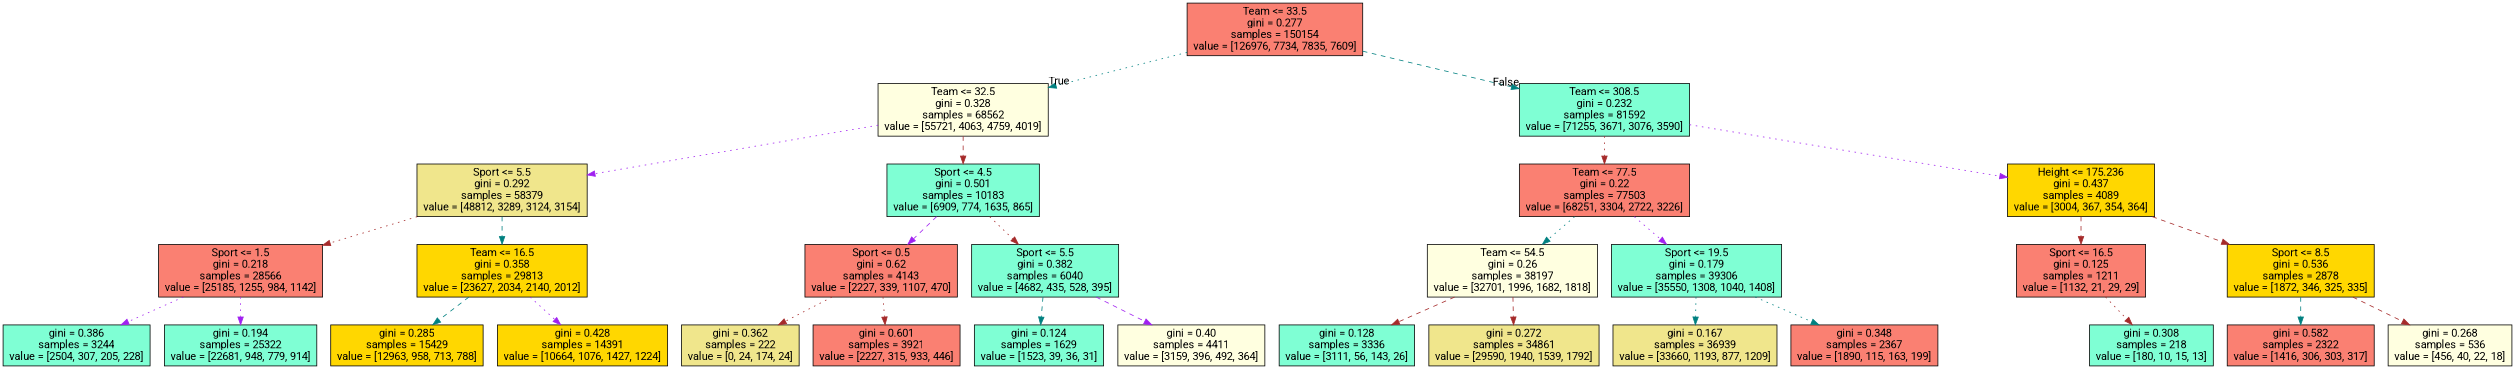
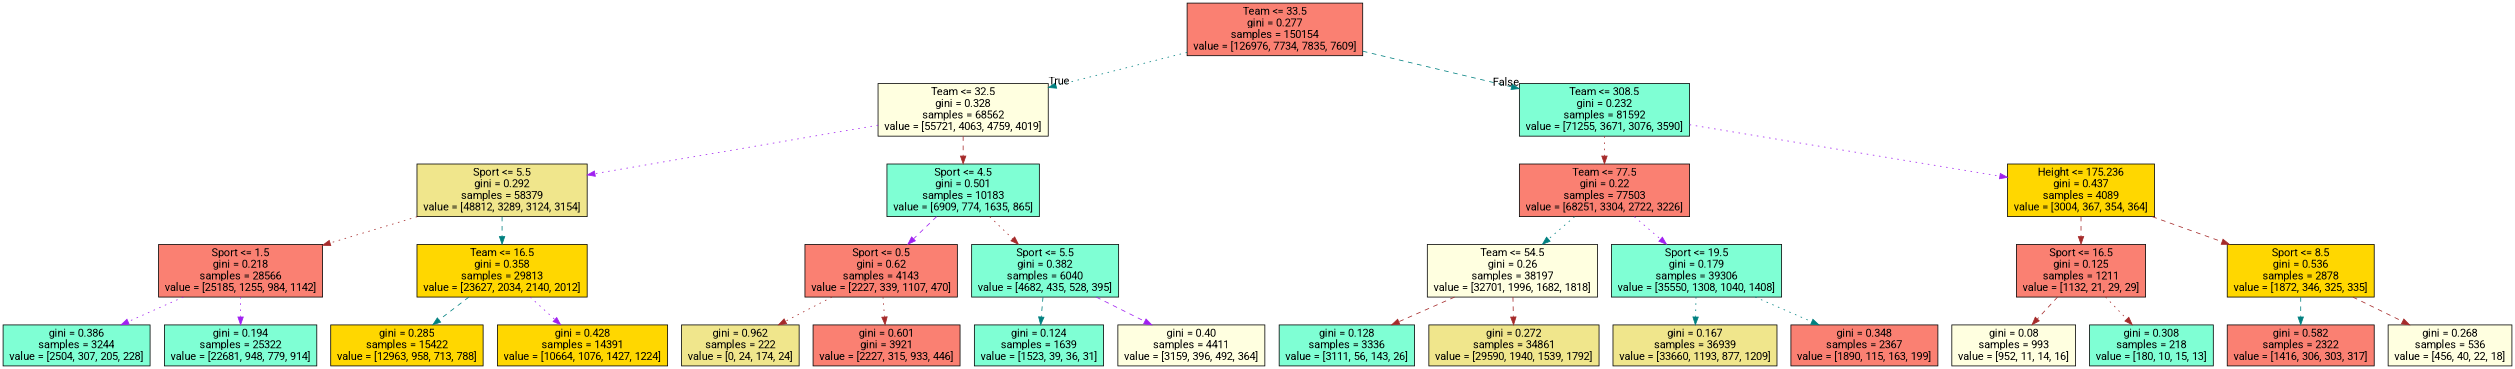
(407, 345) -> (407, 345)
(740, 345) -> (740, 345)
(887, 345) -> (887, 345)
(1039, 345) -> (1039, 345)
none -> (2014, 345)
